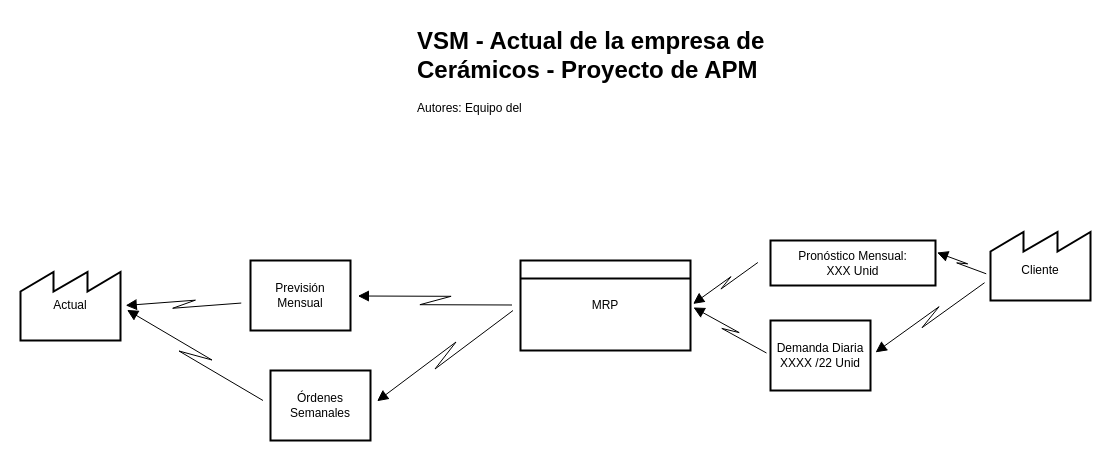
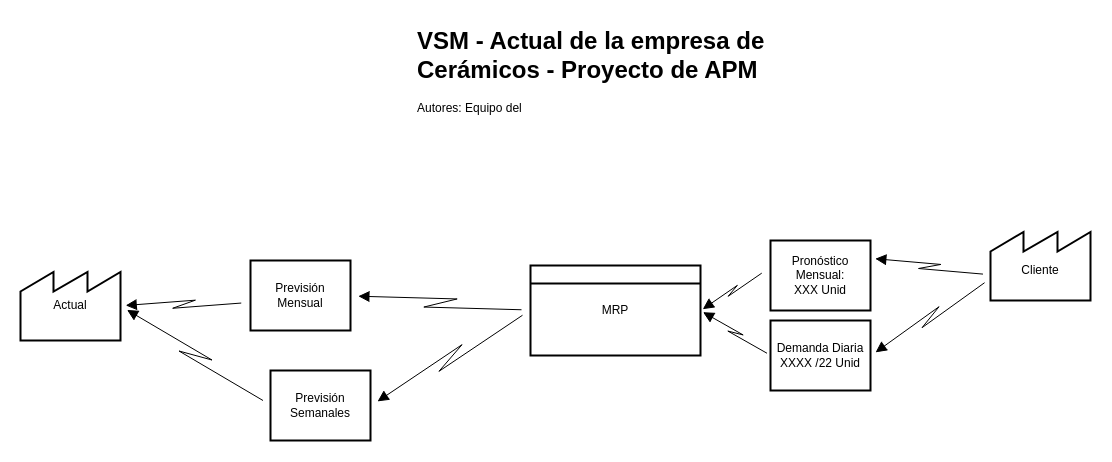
(853, 263) -> (821, 276)
(606, 306) -> (616, 311)
(321, 406) -> (321, 406)
